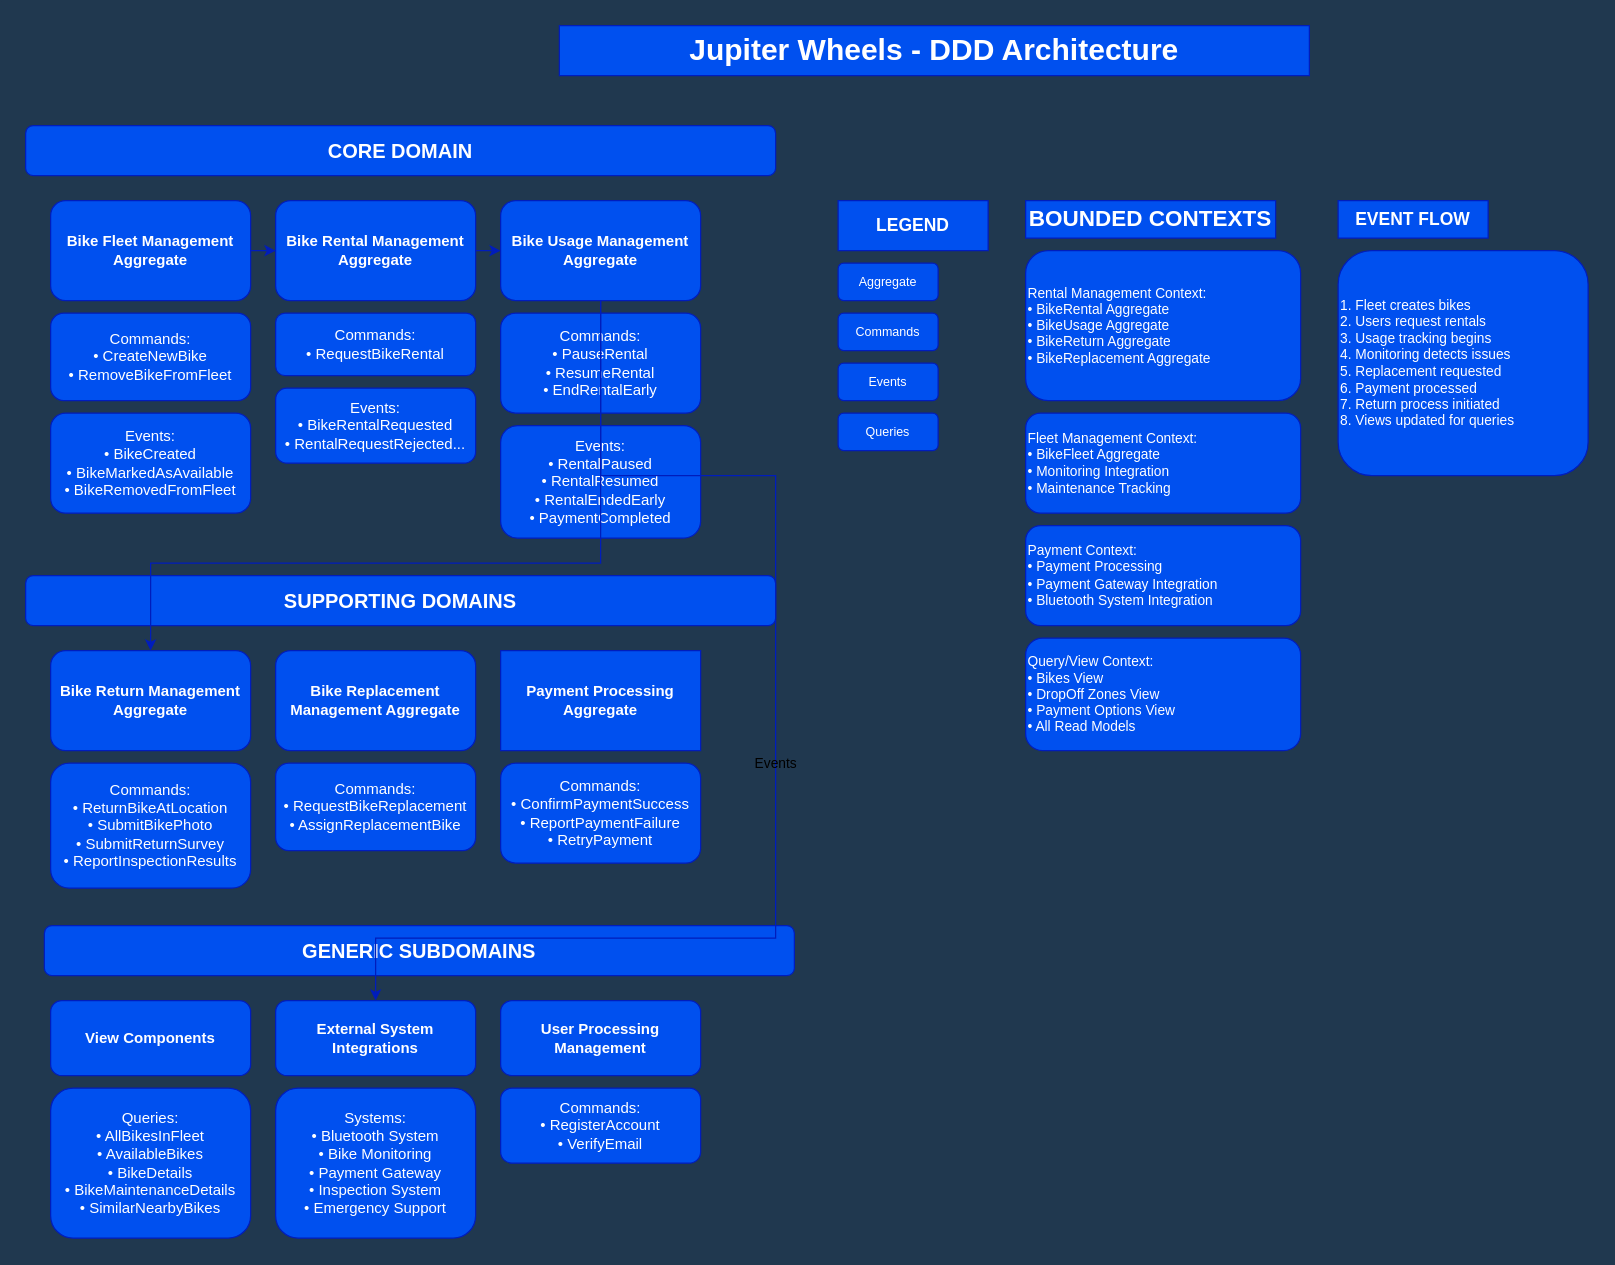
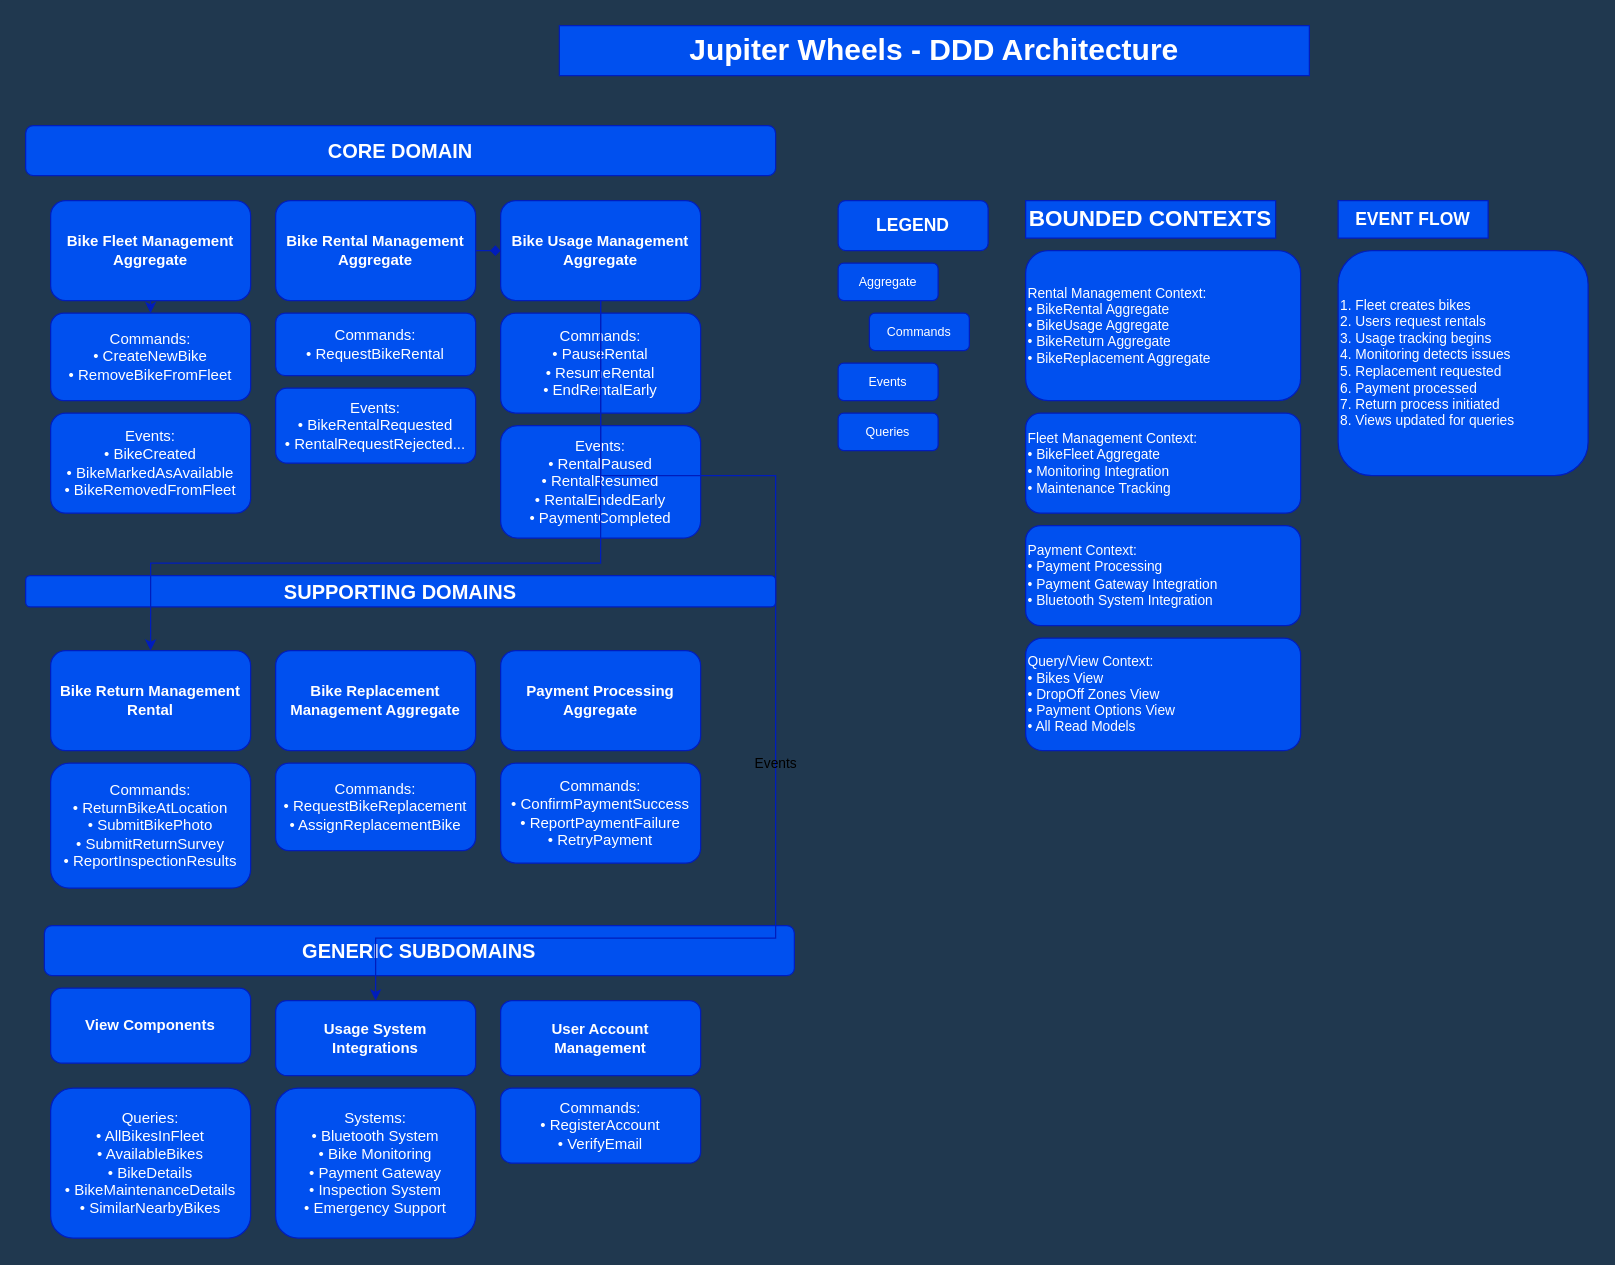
(913, 226) -> (913, 226)
(259, 251) -> (151, 303)
(491, 251) -> (490, 251)
(888, 332) -> (919, 332)
(401, 601) -> (401, 591)
(151, 701) -> (151, 701)
(601, 701) -> (601, 701)
(151, 1038) -> (151, 1026)
(376, 1038) -> (376, 1038)
(601, 1038) -> (601, 1038)
